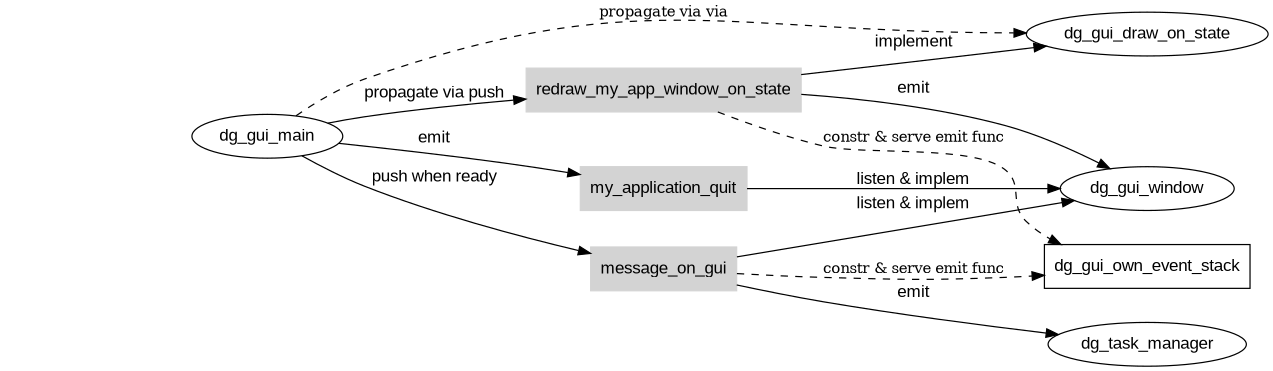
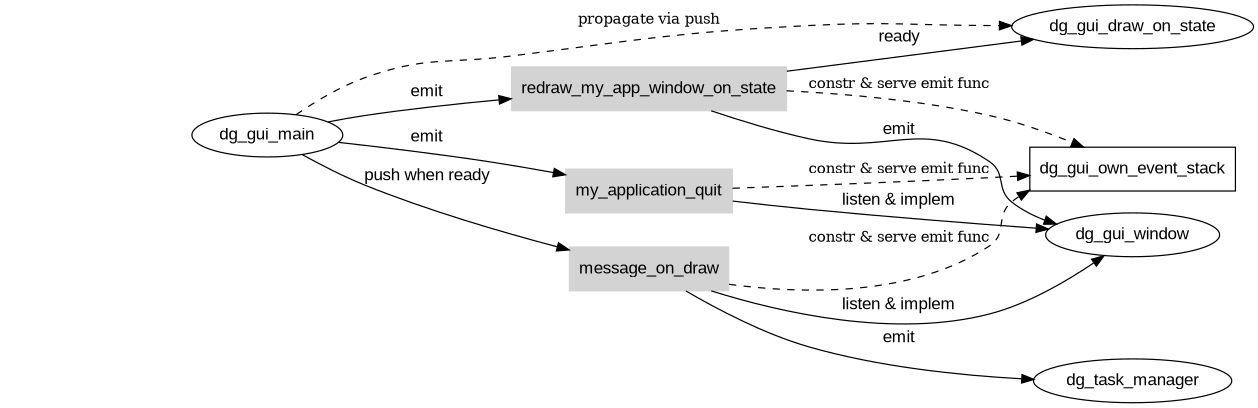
(664, 13) -> (649, 20)
(914, 42) -> (899, 37)
(434, 93) -> (427, 92)
none -> (875, 183)
(664, 269) -> (649, 269)
